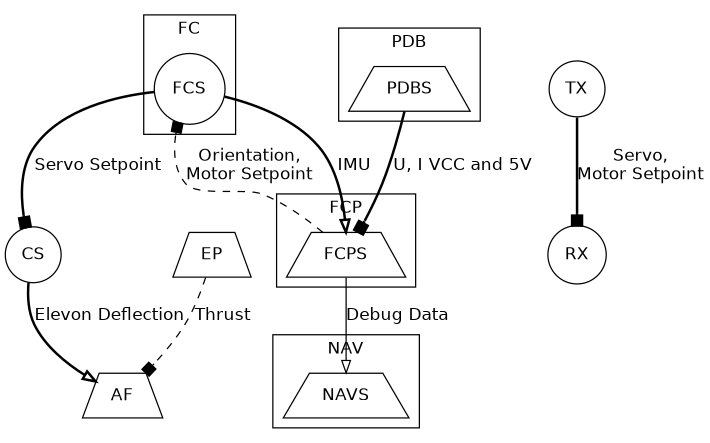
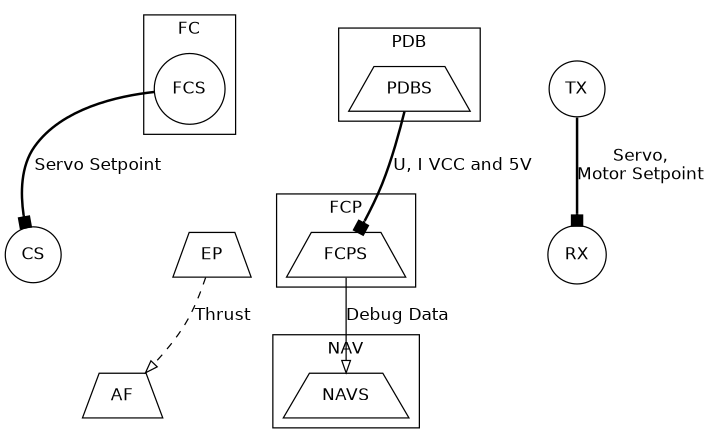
(308, 136) -> none
(233, 191) -> none
(185, 324) -> (185, 324)
(42, 337) -> none
